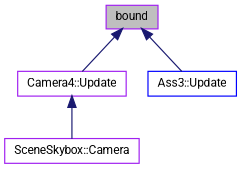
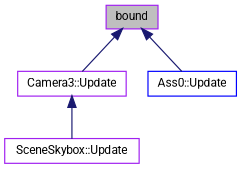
(72, 84) -> (72, 84)
(192, 84) -> (192, 84)
(72, 151) -> (72, 151)
